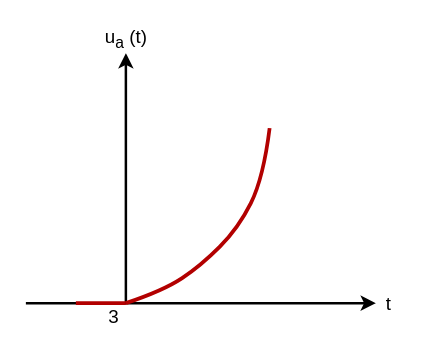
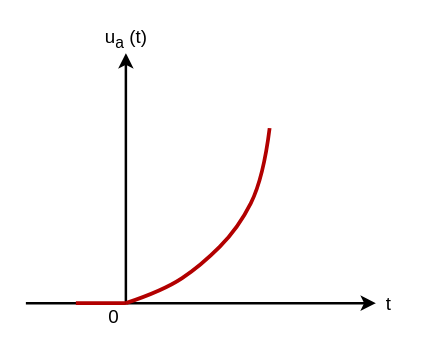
(114, 316) -> (114, 316)
